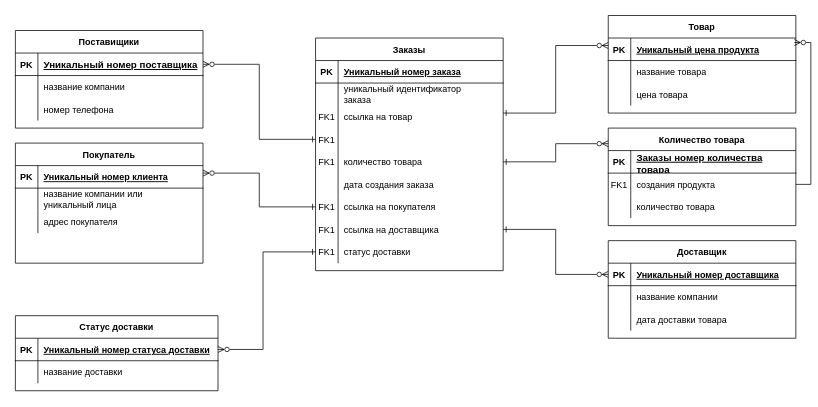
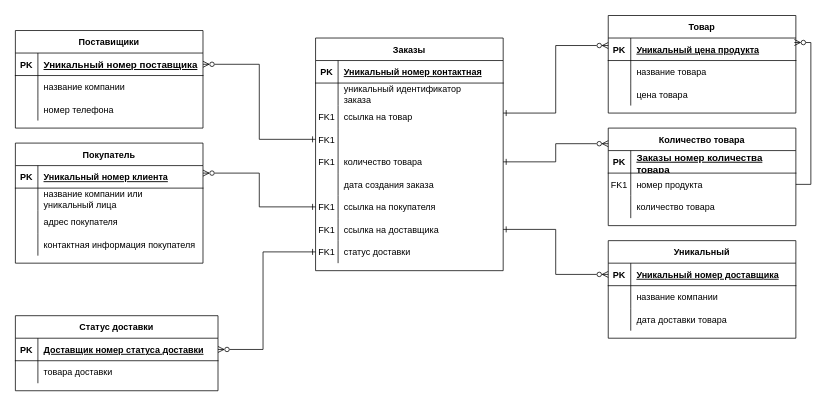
(399, 72) -> (409, 72)
(678, 185) -> (670, 185)
none -> (120, 244)
(701, 252) -> (701, 252)
(123, 350) -> (121, 350)
(85, 372) -> (80, 372)
